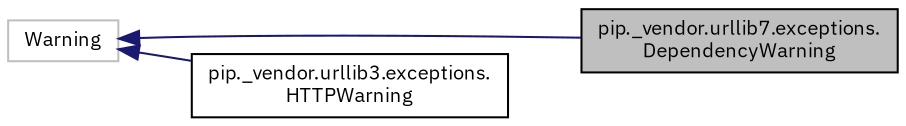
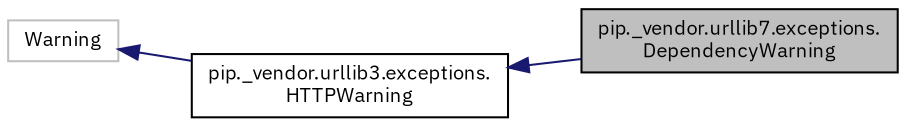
(360, 36) -> (555, 62)
